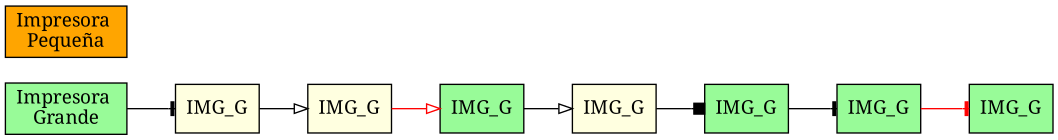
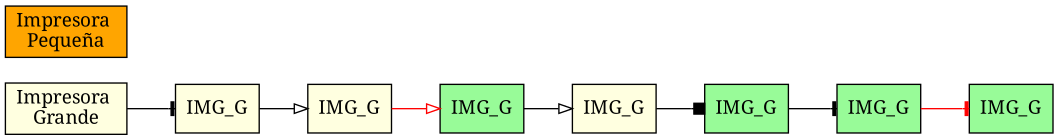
(66, 109) -> (66, 109)
